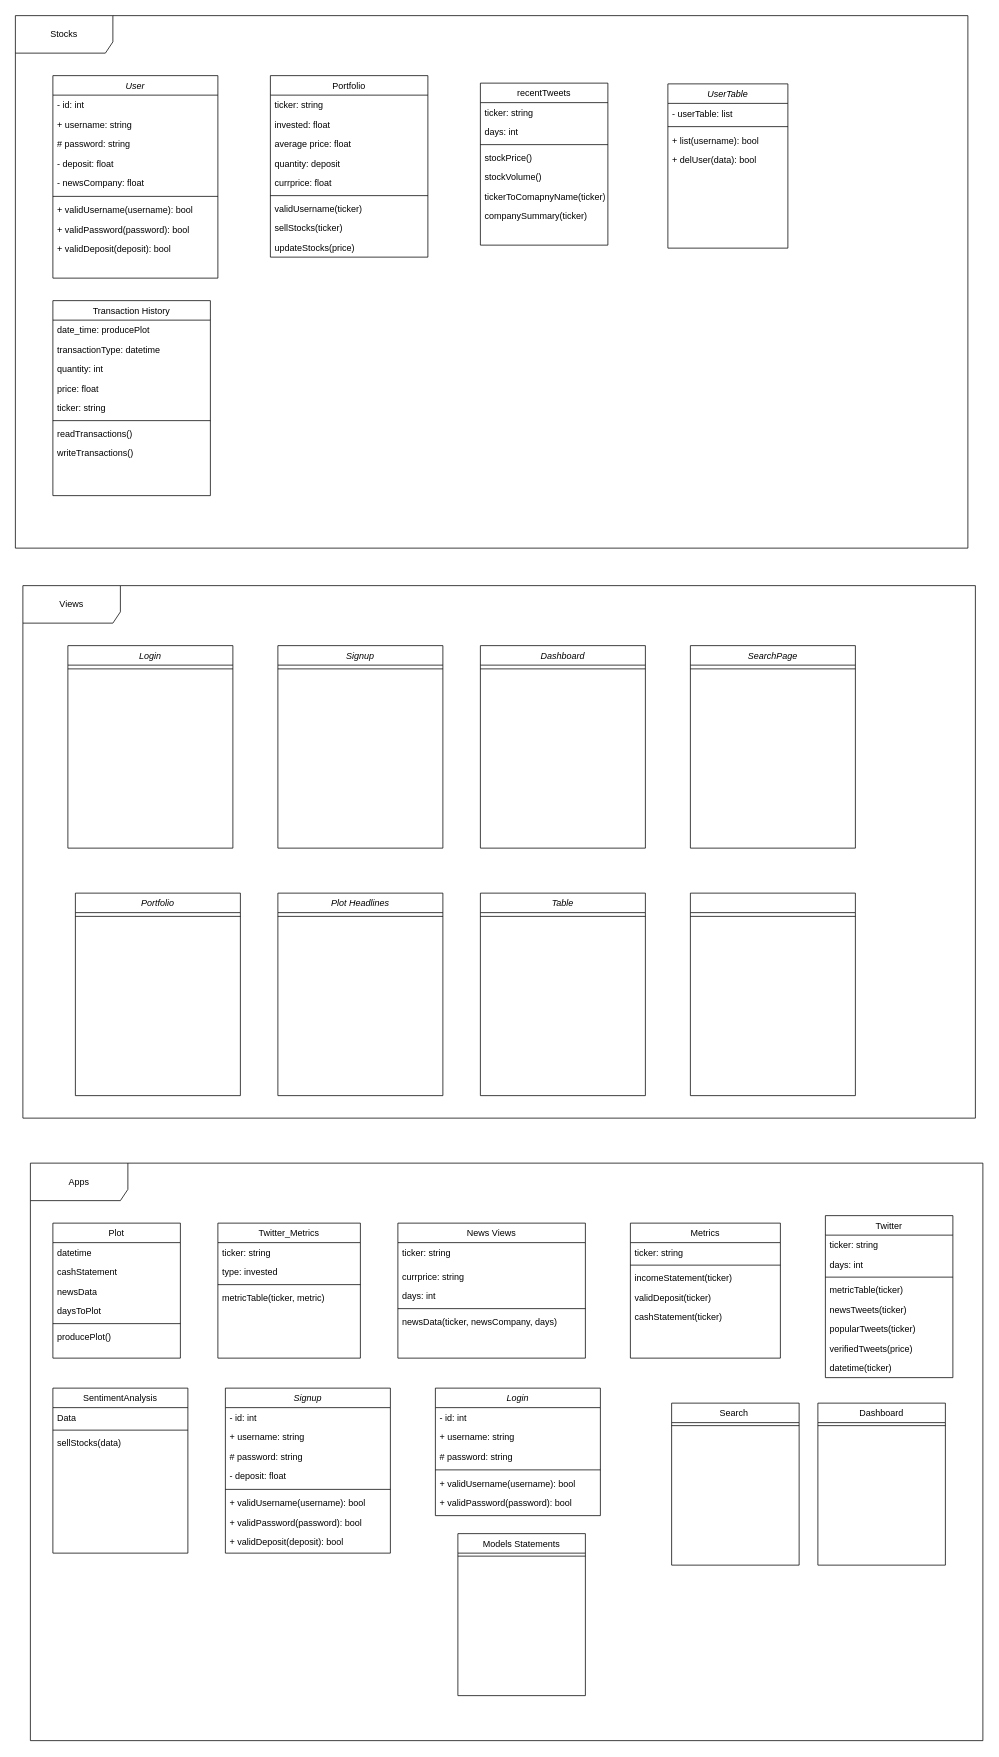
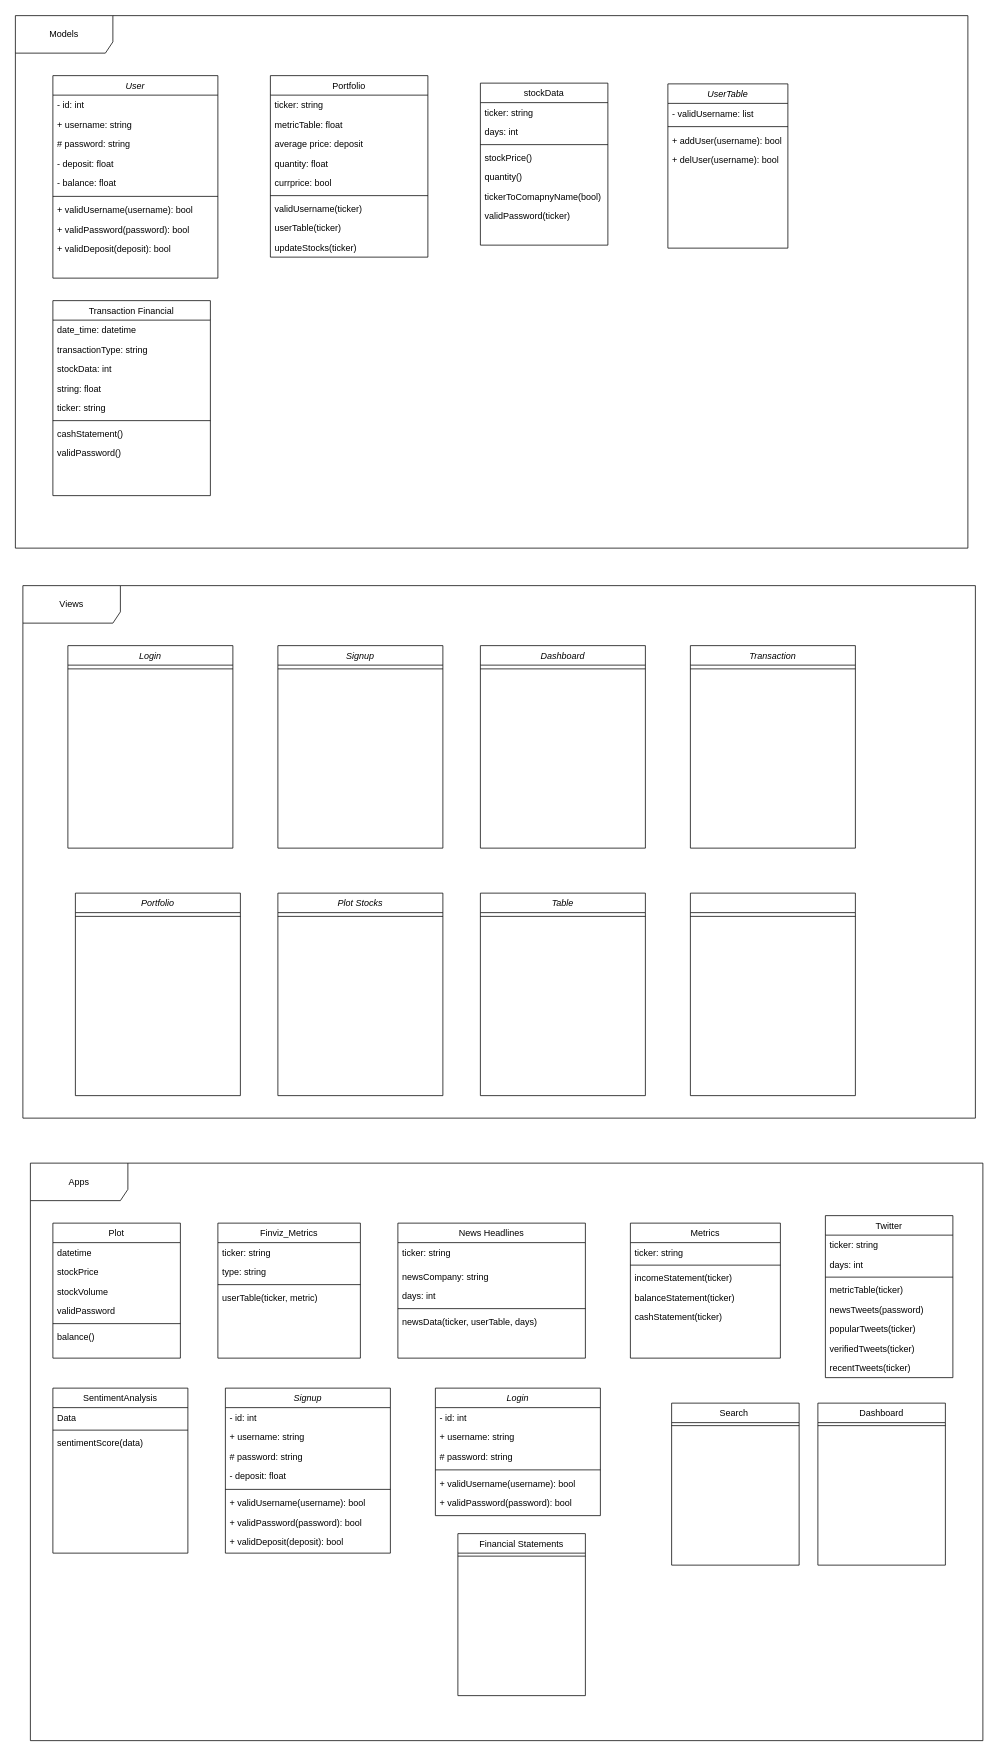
(64, 34) -> (64, 34)
(544, 93) -> (544, 93)
(708, 113) -> (717, 113)
(308, 125) -> (314, 125)
(720, 140) -> (730, 140)
(319, 144) -> (324, 144)
(719, 160) -> (729, 160)
(313, 164) -> (308, 164)
(516, 177) -> (509, 177)
(103, 183) -> (91, 183)
(310, 183) -> (308, 183)
(550, 197) -> (545, 197)
(539, 216) -> (534, 216)
(316, 228) -> (315, 228)
(321, 248) -> (324, 248)
(131, 311) -> (131, 311)
(108, 330) -> (100, 330)
(115, 350) -> (110, 350)
(85, 369) -> (89, 369)
(83, 389) -> (85, 389)
(101, 434) -> (95, 434)
(103, 453) -> (92, 453)
(773, 656) -> (773, 656)
(360, 903) -> (360, 903)
(289, 1233) -> (289, 1233)
(491, 1233) -> (491, 1233)
(90, 1272) -> (81, 1272)
(254, 1272) -> (249, 1272)
(440, 1277) -> (446, 1277)
(77, 1292) -> (84, 1292)
(283, 1298) -> (279, 1298)
(680, 1298) -> (693, 1298)
(874, 1310) -> (880, 1310)
(81, 1311) -> (87, 1311)
(484, 1322) -> (478, 1322)
(89, 1337) -> (79, 1337)
(879, 1349) -> (881, 1349)
(867, 1368) -> (879, 1368)
(95, 1443) -> (106, 1443)
(521, 1544) -> (521, 1544)
